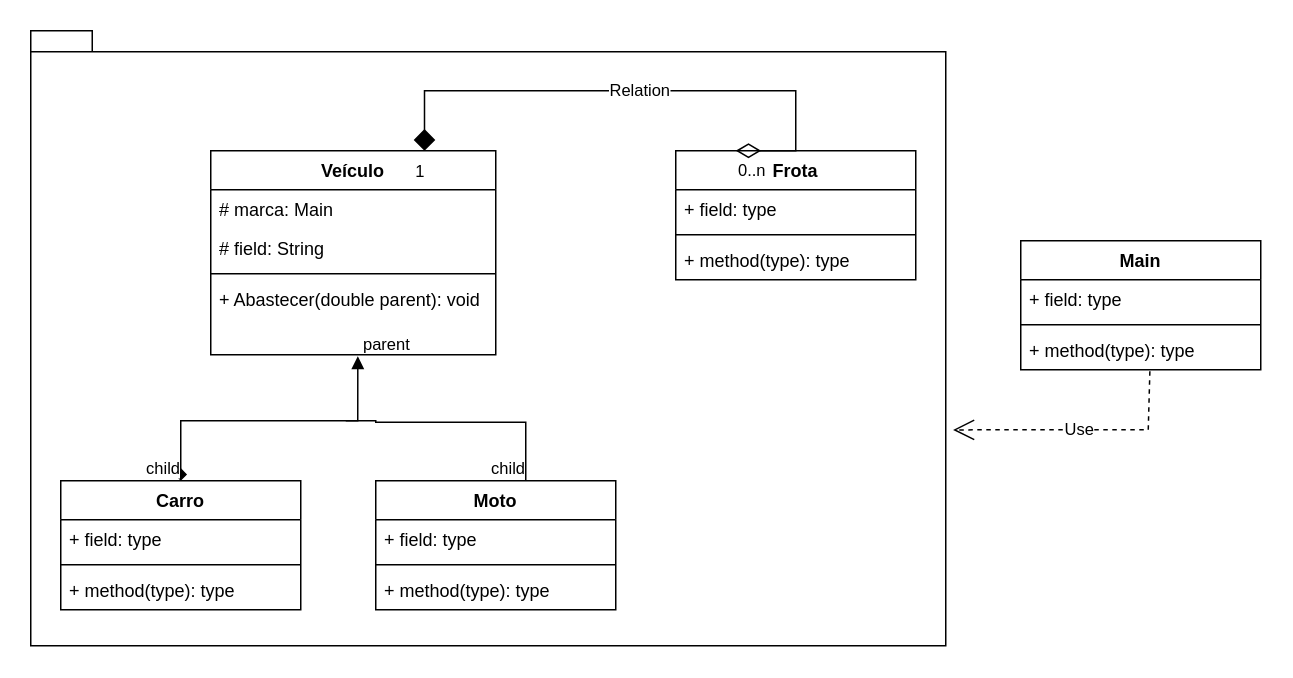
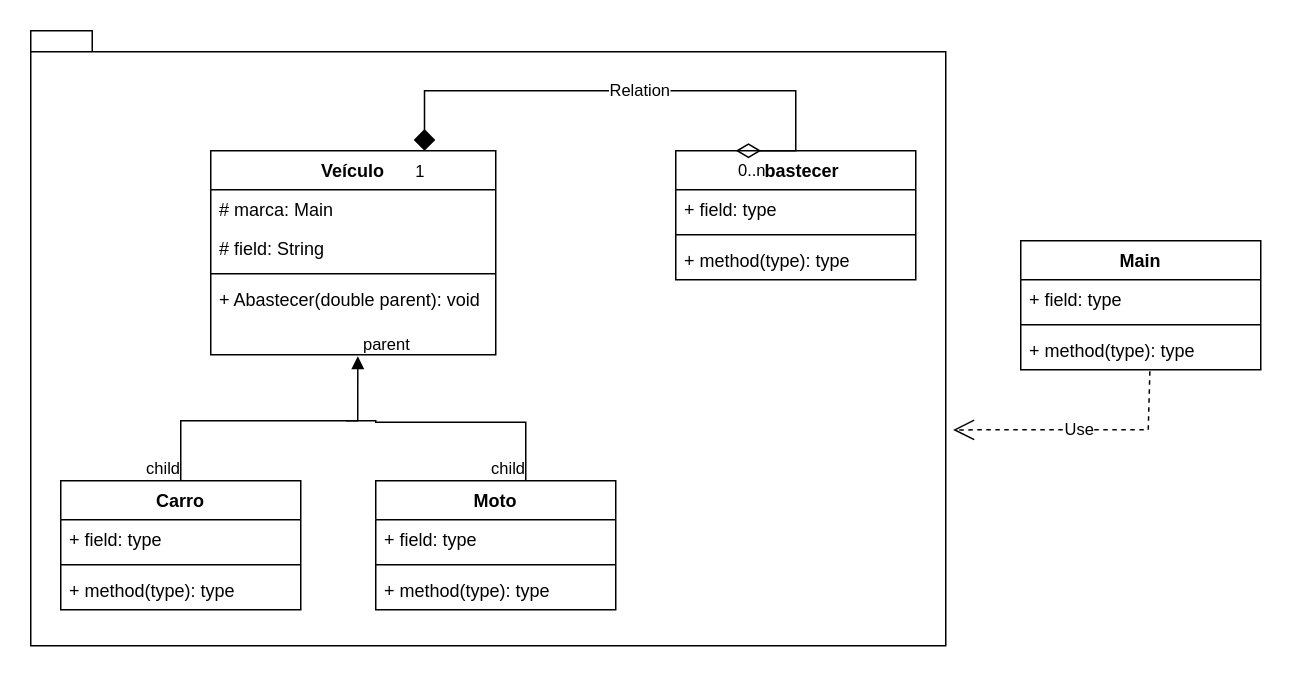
(796, 172) -> (796, 172)
(181, 468) -> (181, 474)
